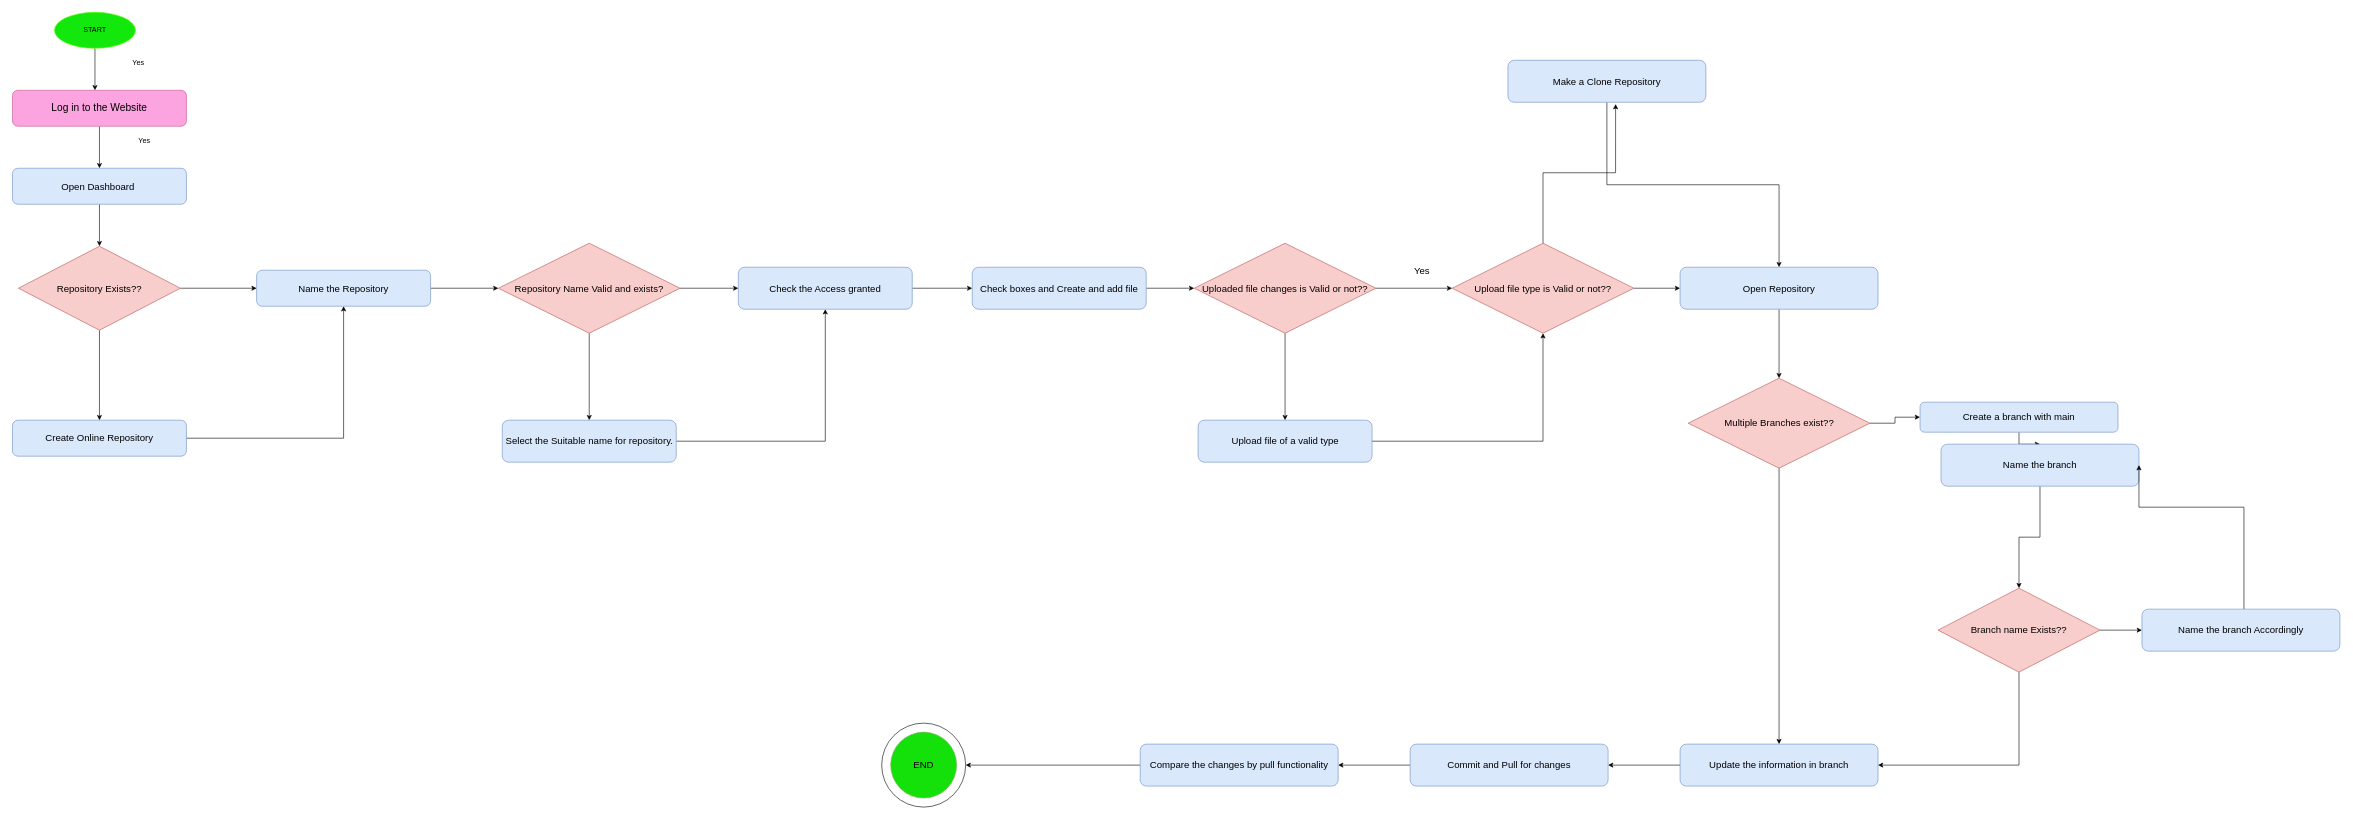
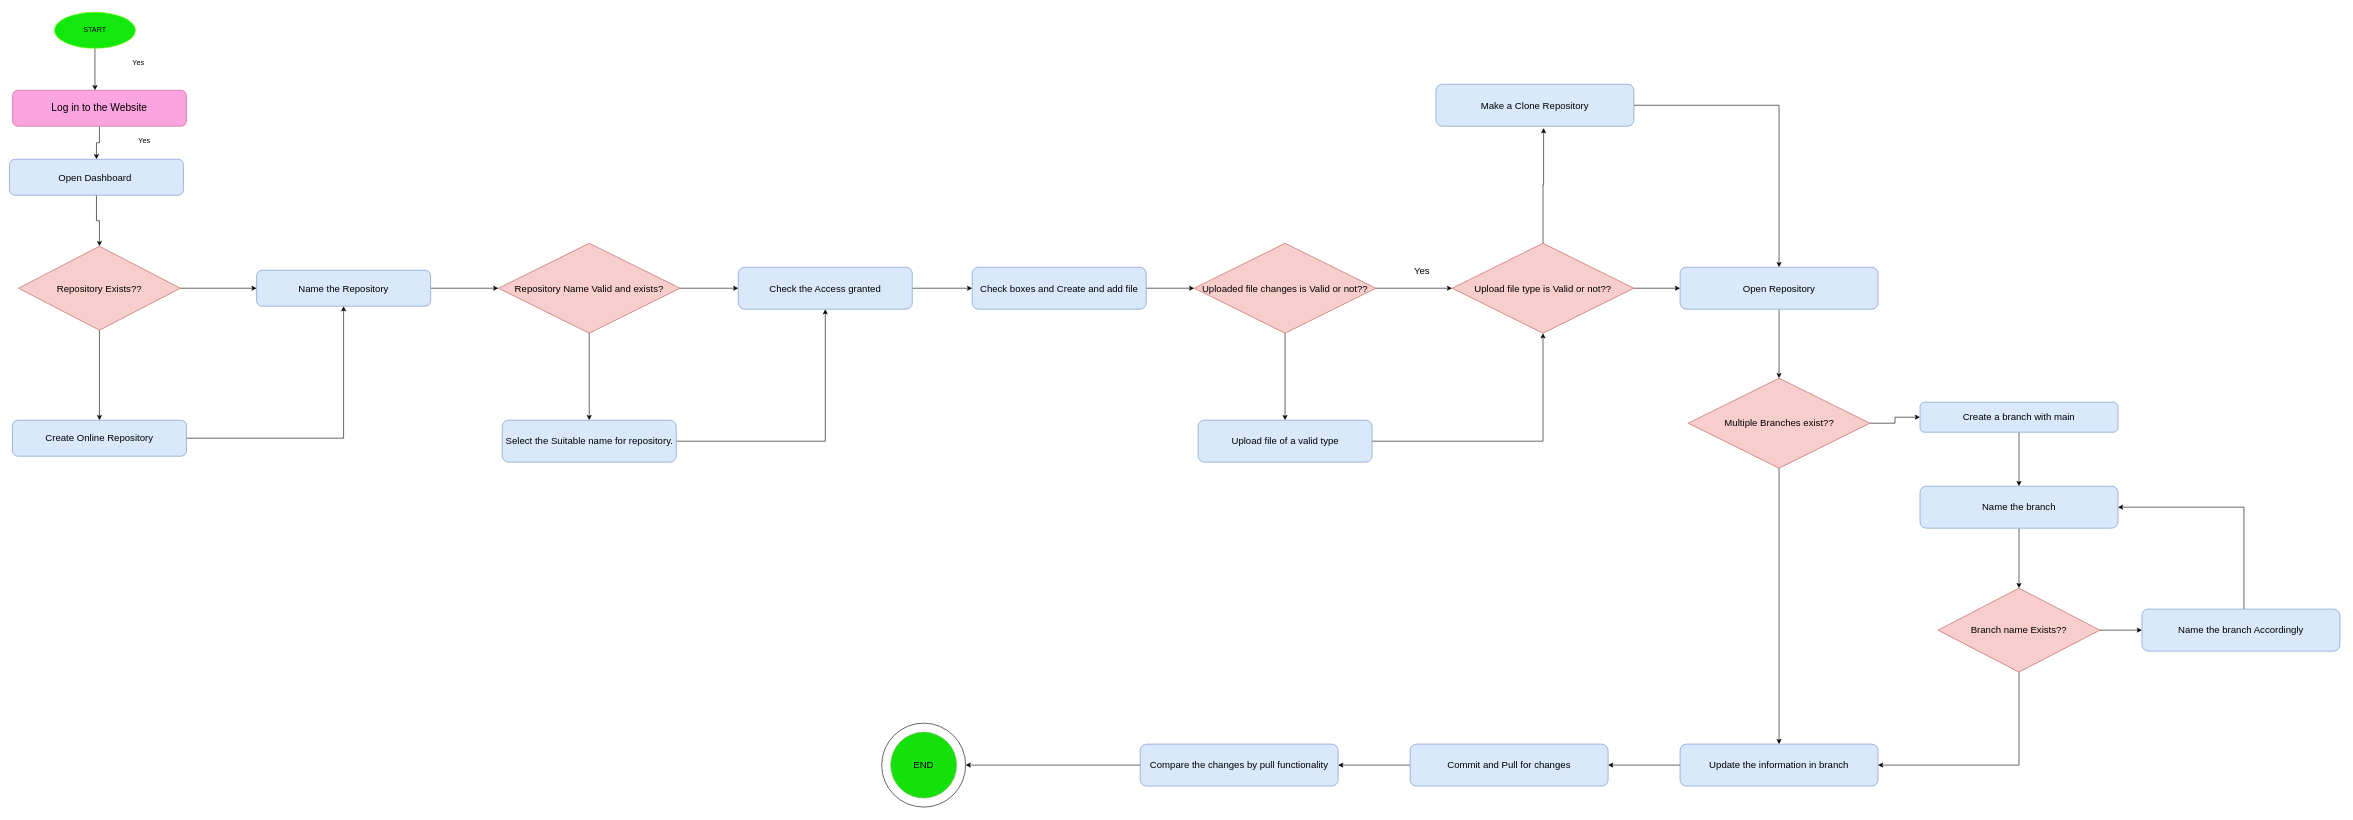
(1607, 81) -> (1535, 105)
(99, 186) -> (96, 177)
(2040, 465) -> (2019, 507)
